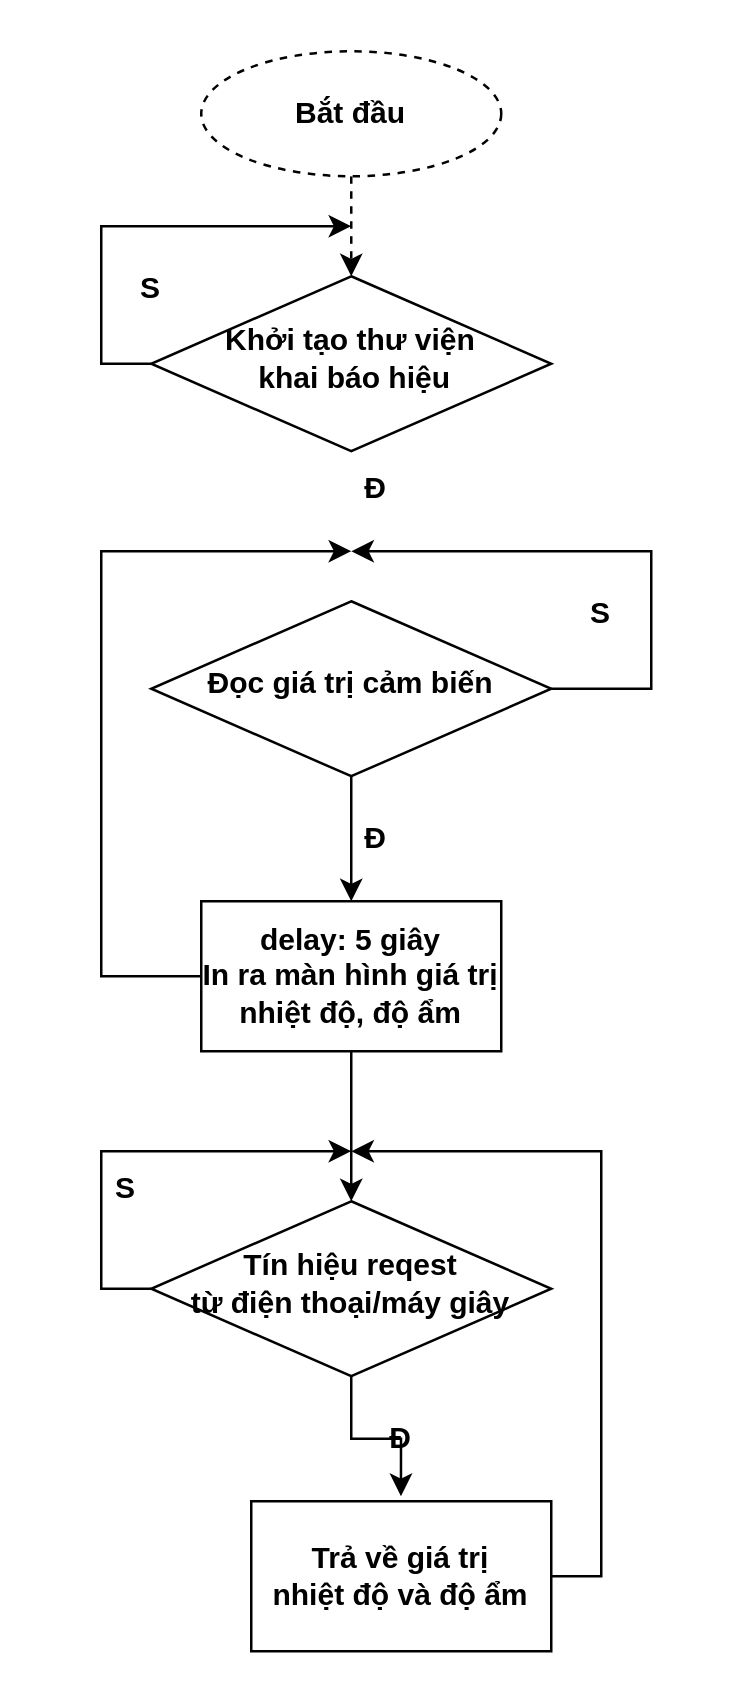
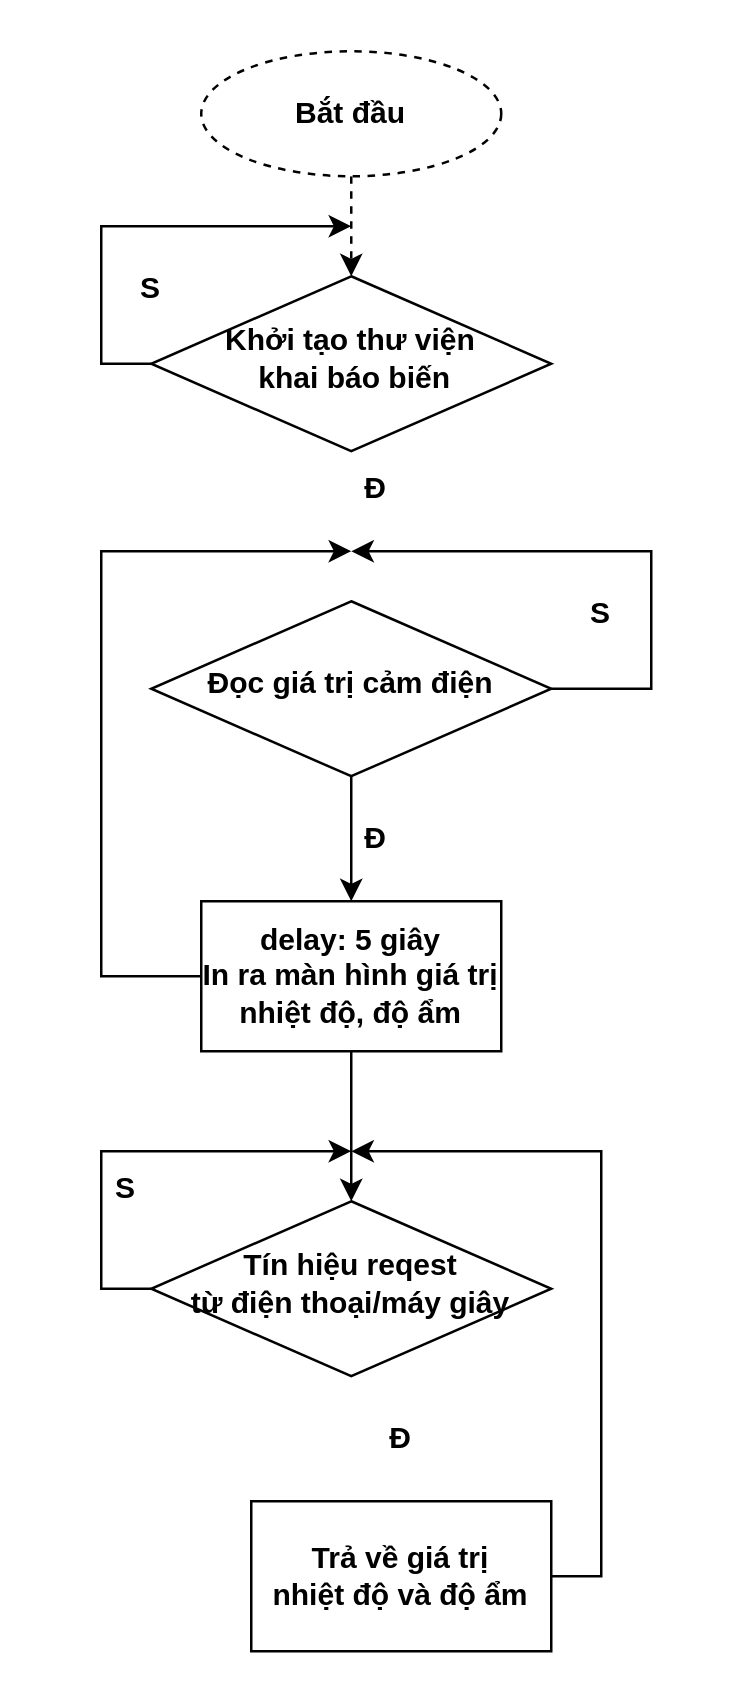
(351, 359) -> (351, 359)
(351, 684) -> (351, 684)
(365, 1439) -> none
